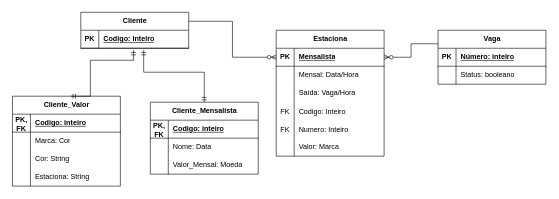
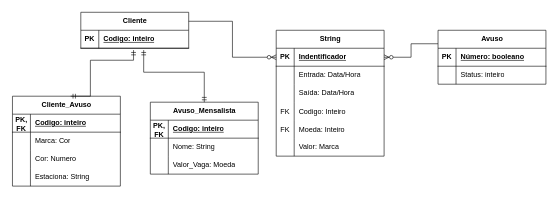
(331, 39) -> (331, 39)
(493, 39) -> (493, 39)
(317, 57) -> (325, 57)
(488, 57) -> (491, 57)
(331, 75) -> (334, 75)
(491, 75) -> (488, 75)
(329, 93) -> (329, 93)
(67, 105) -> (67, 105)
(205, 111) -> (205, 111)
(326, 130) -> (324, 130)
(191, 147) -> (194, 147)
(54, 159) -> (55, 159)
(208, 165) -> (205, 165)
